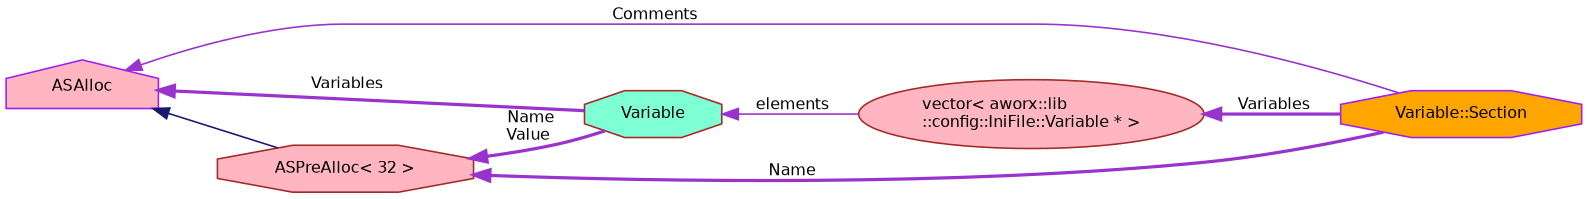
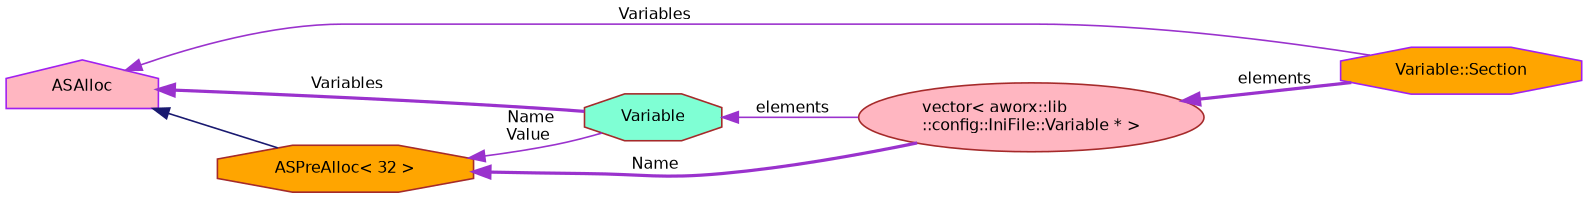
(653, 15) -> (653, 15)
(1272, 105) -> (1272, 80)
(547, 146) -> (544, 147)
(345, 169) -> (345, 169)
(938, 178) -> (705, 175)
